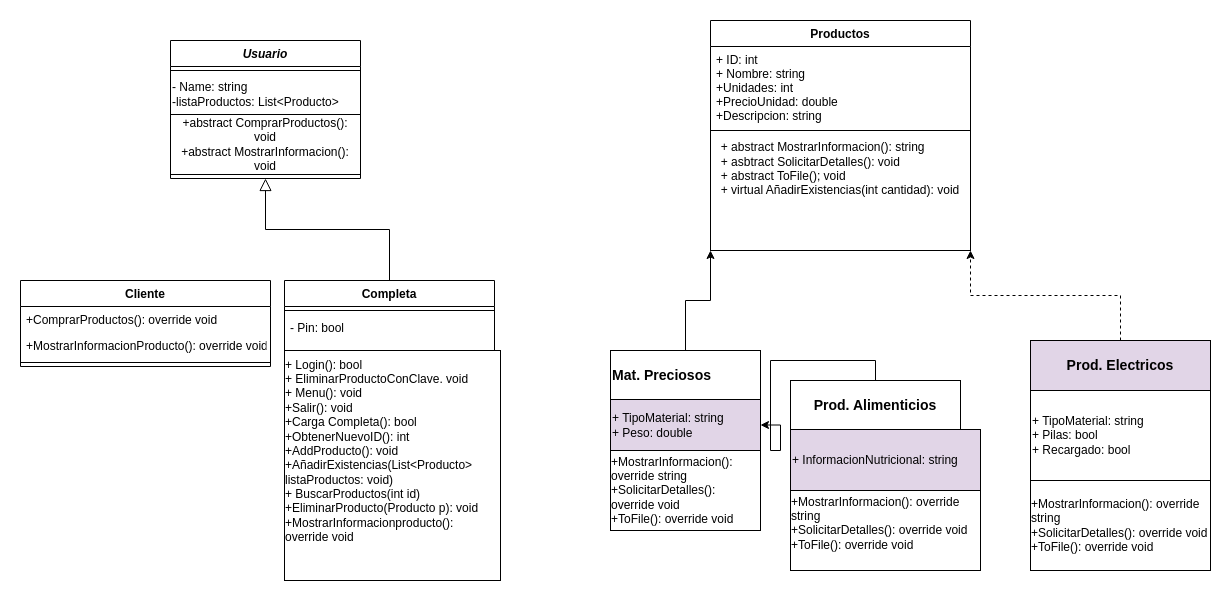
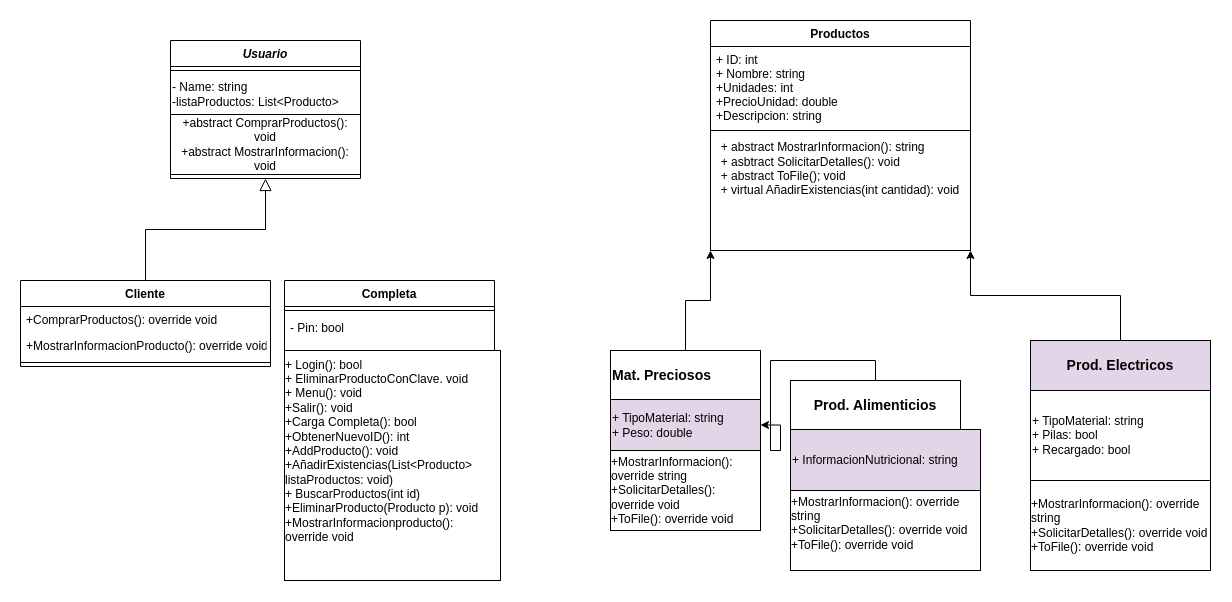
none -> (180, 230)
(354, 230) -> none
(1049, 296) -> (1049, 296)
